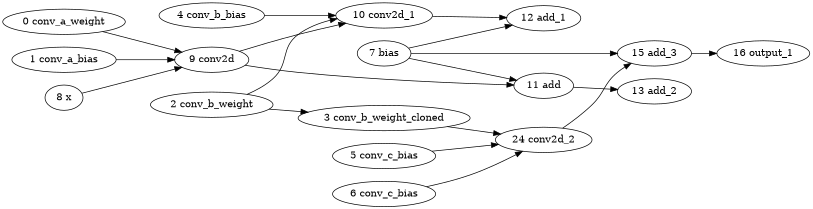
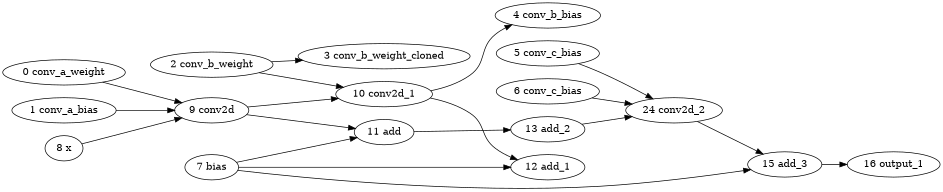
(296, 15) -> (477, 69)
(470, 130) -> (603, 121)
